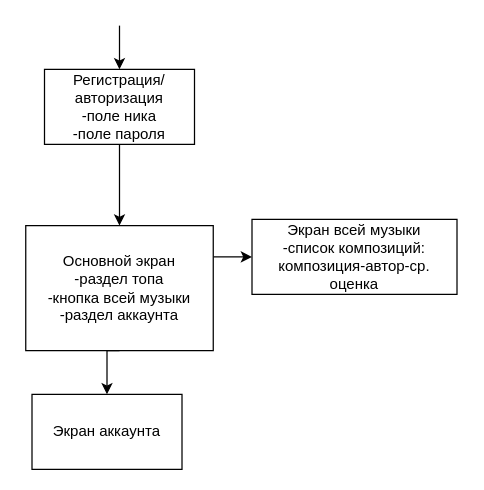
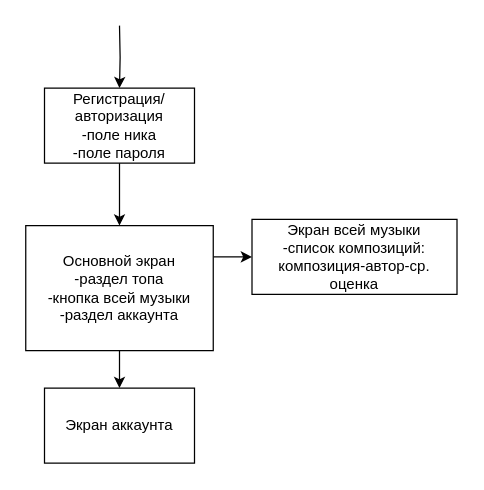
(119, 107) -> (119, 126)
(107, 432) -> (119, 426)
